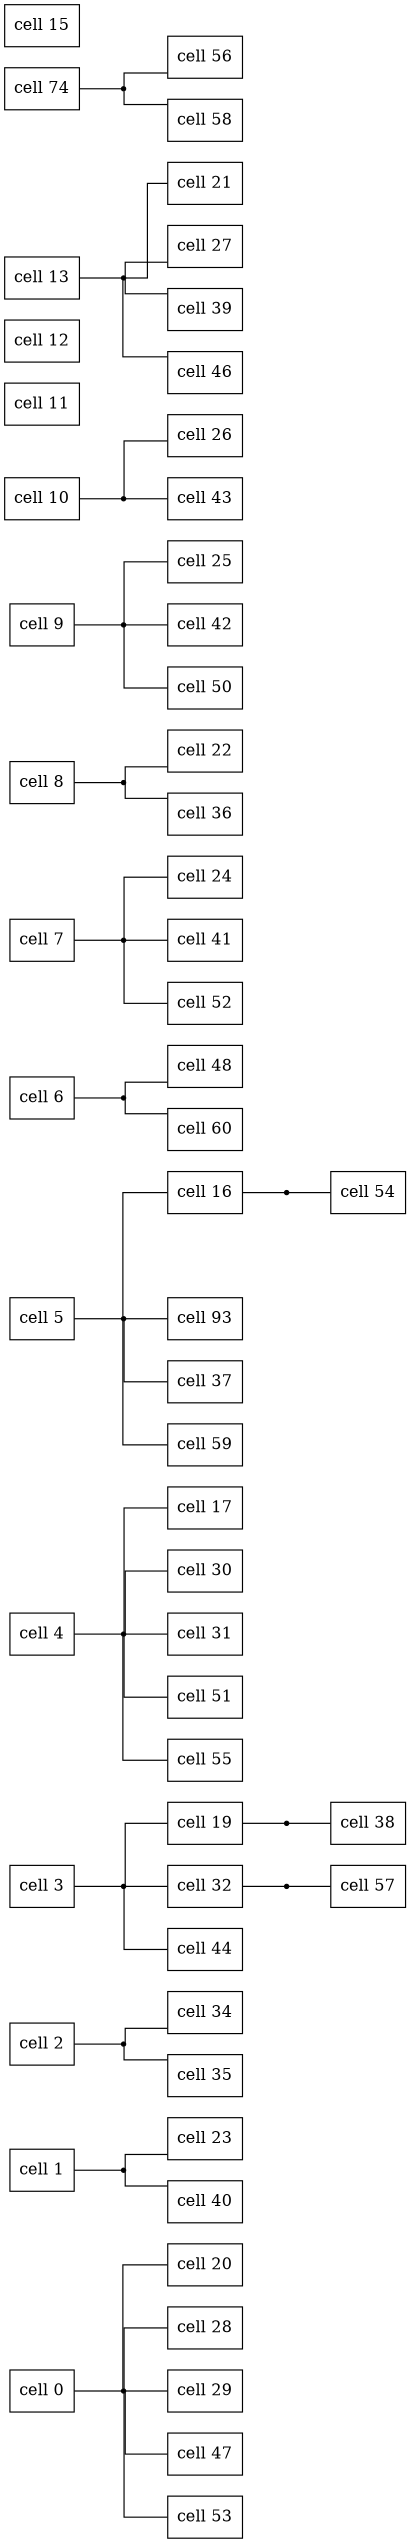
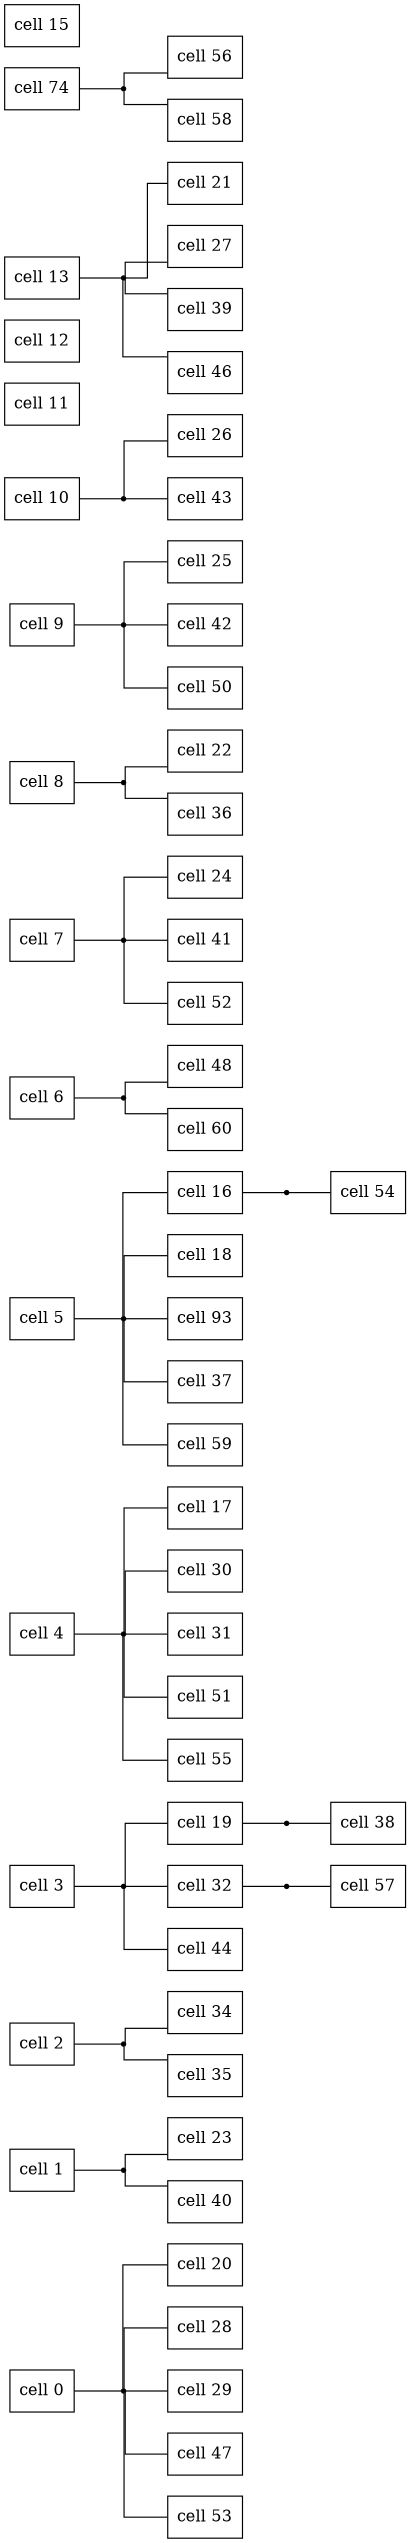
none -> (205, 1256)
